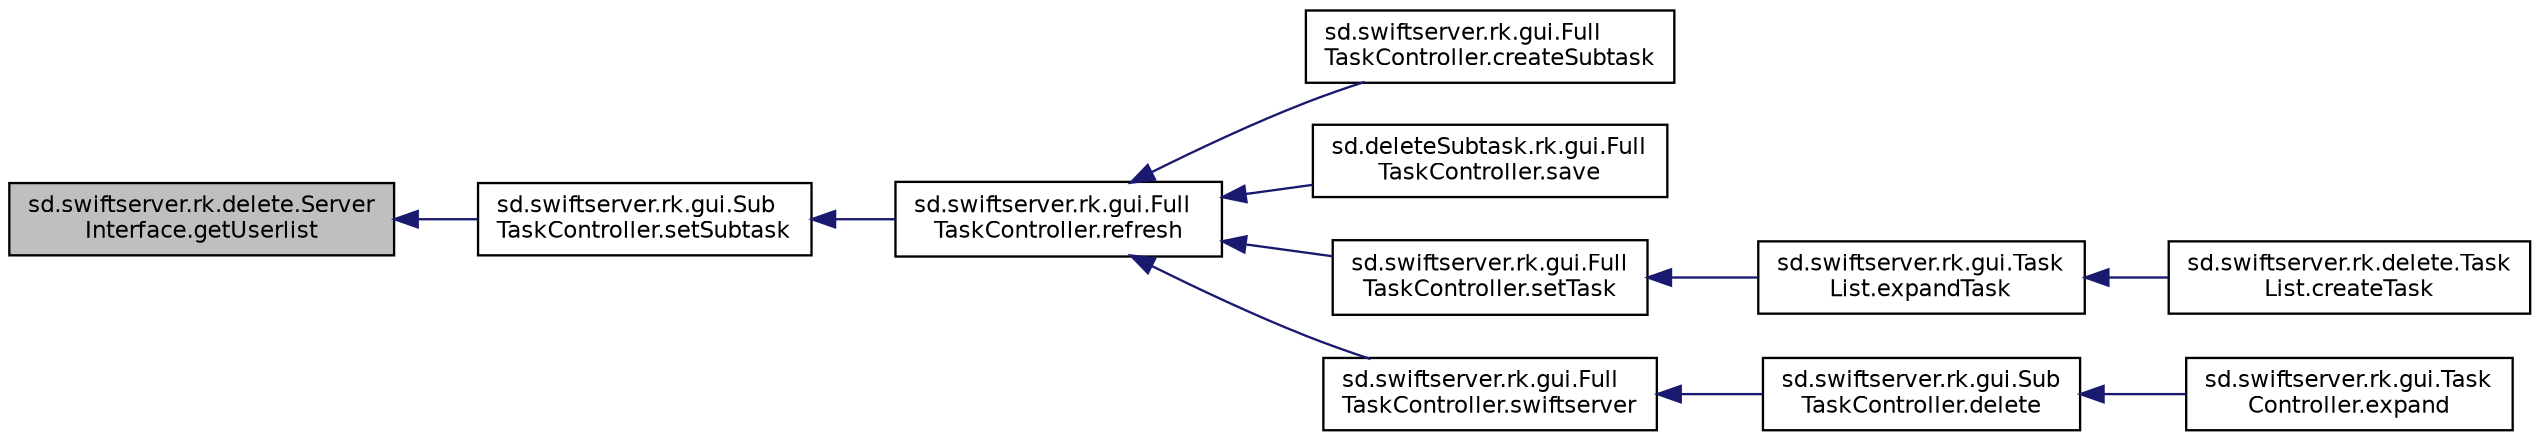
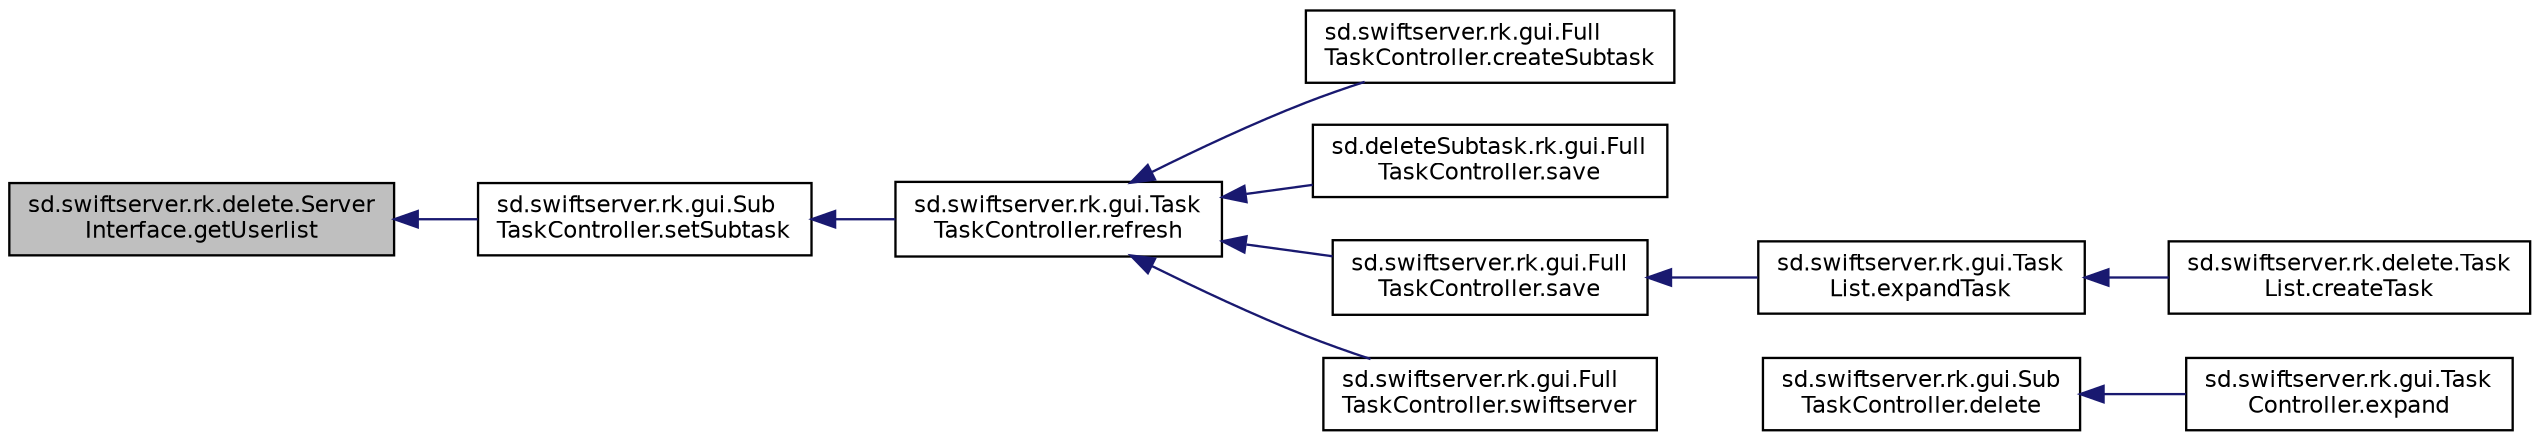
(1059, 219) -> (1059, 219)
(1490, 278) -> (1490, 278)
(1722, 394) -> none
